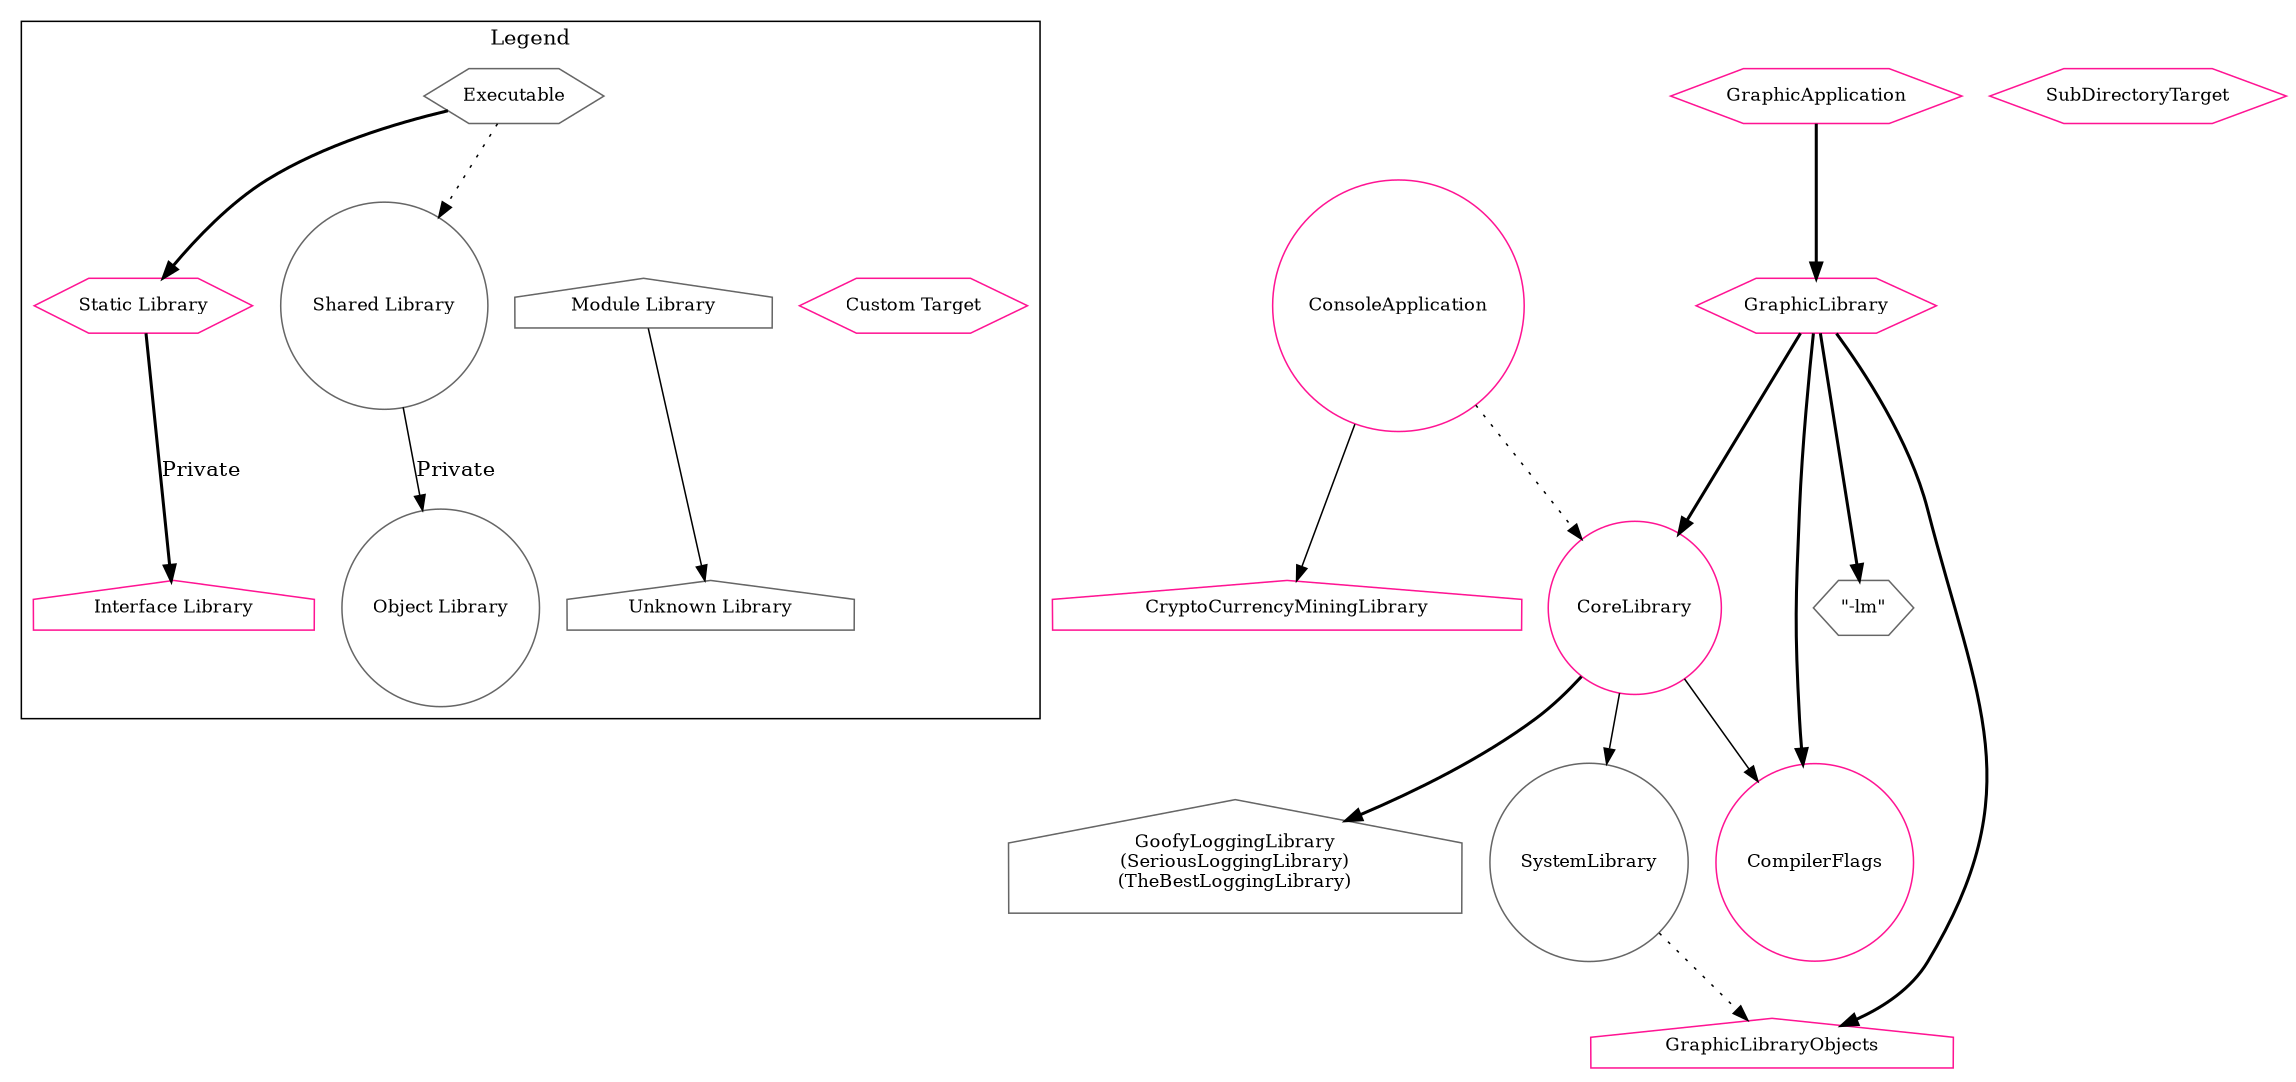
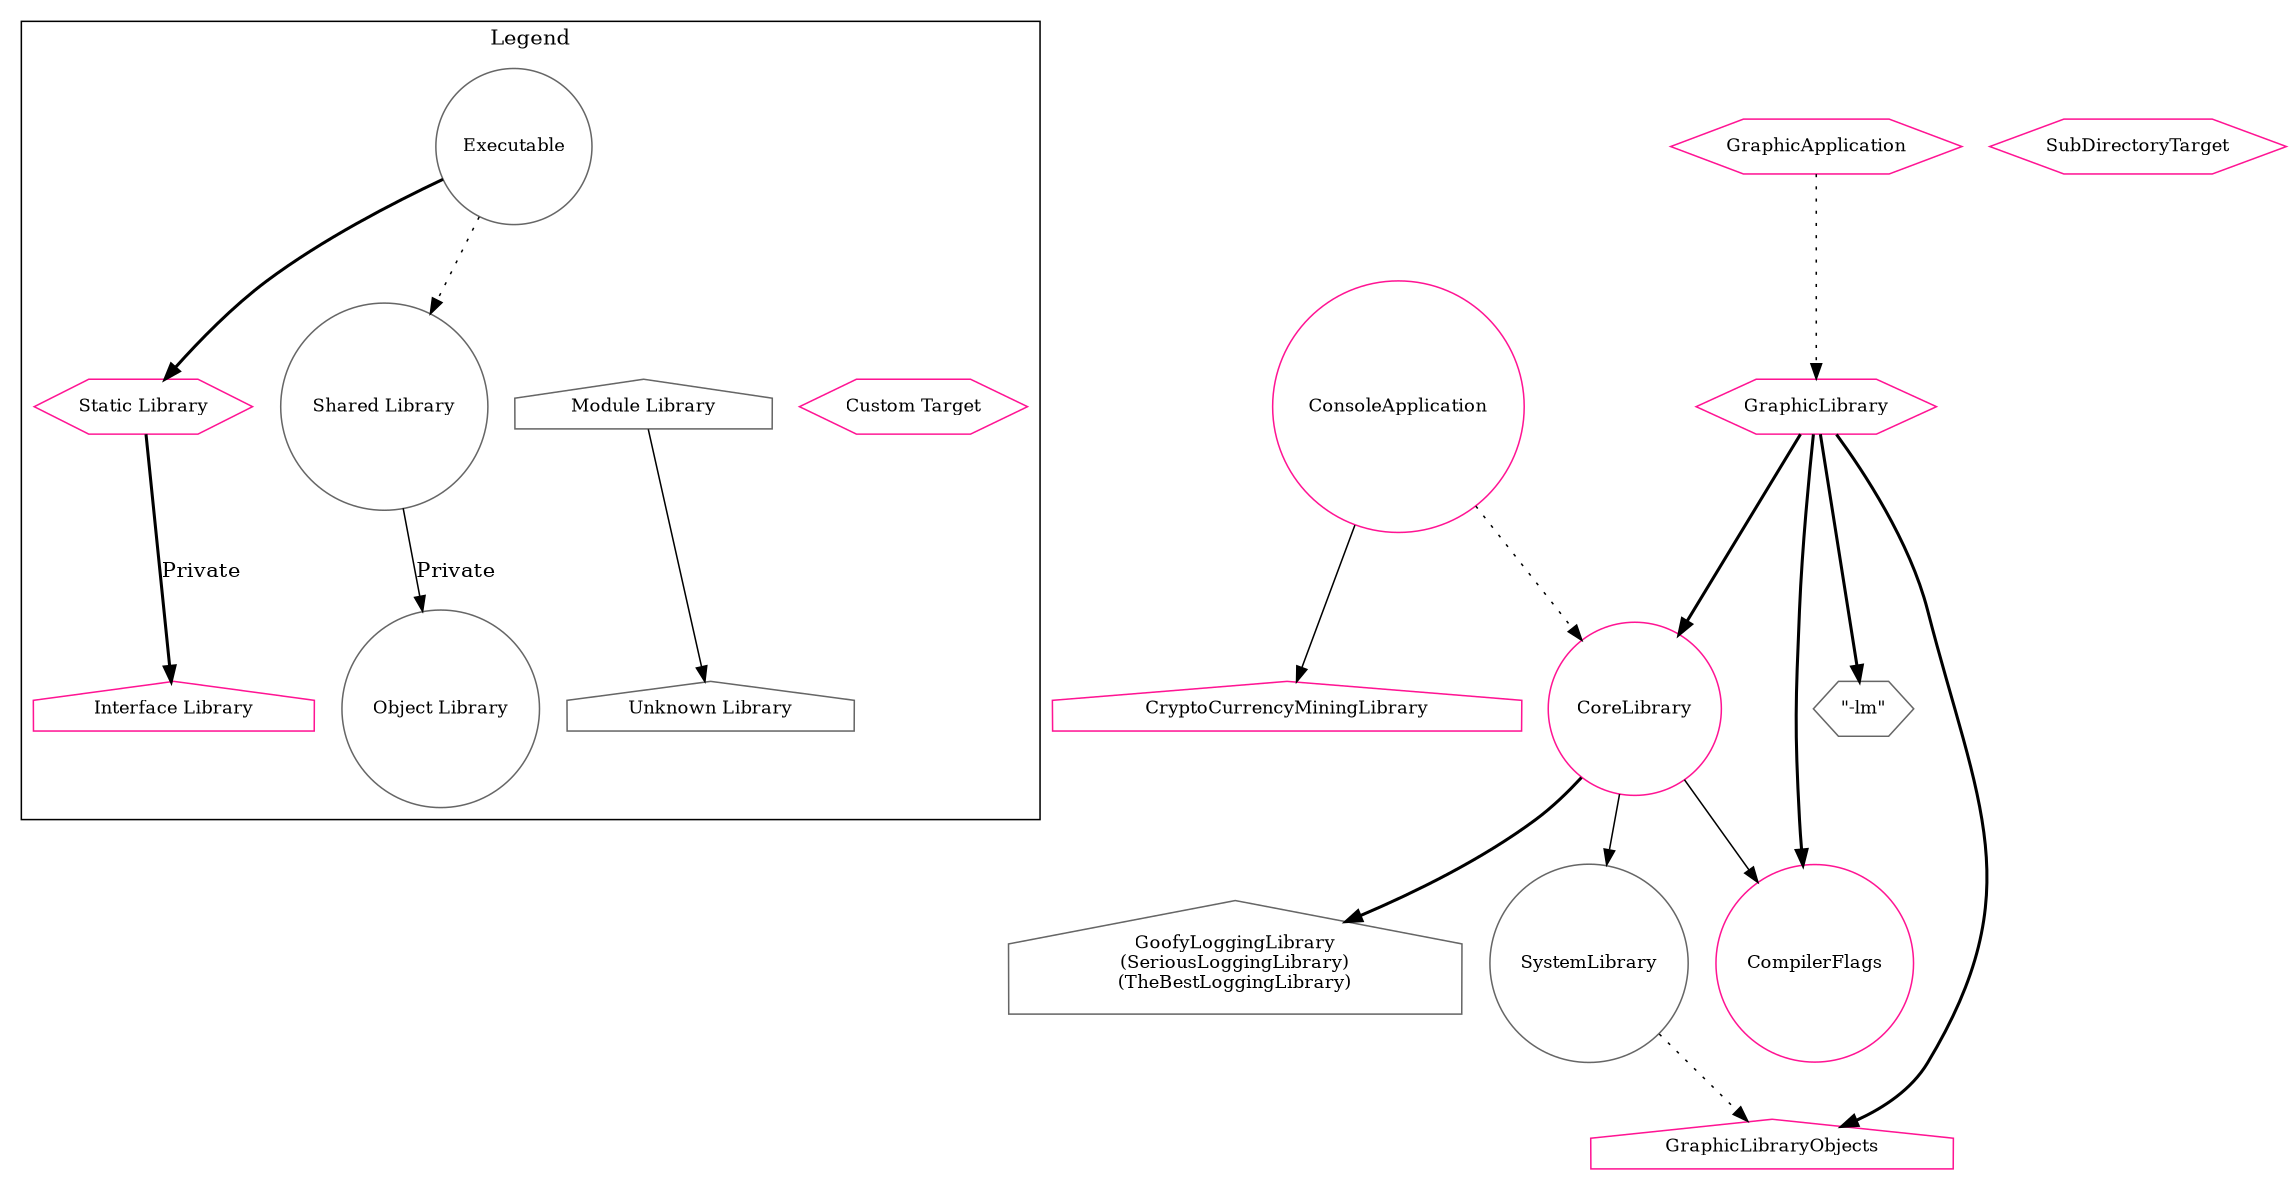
(514, 96) -> (514, 147)
(1816, 193) -> (1816, 269)
